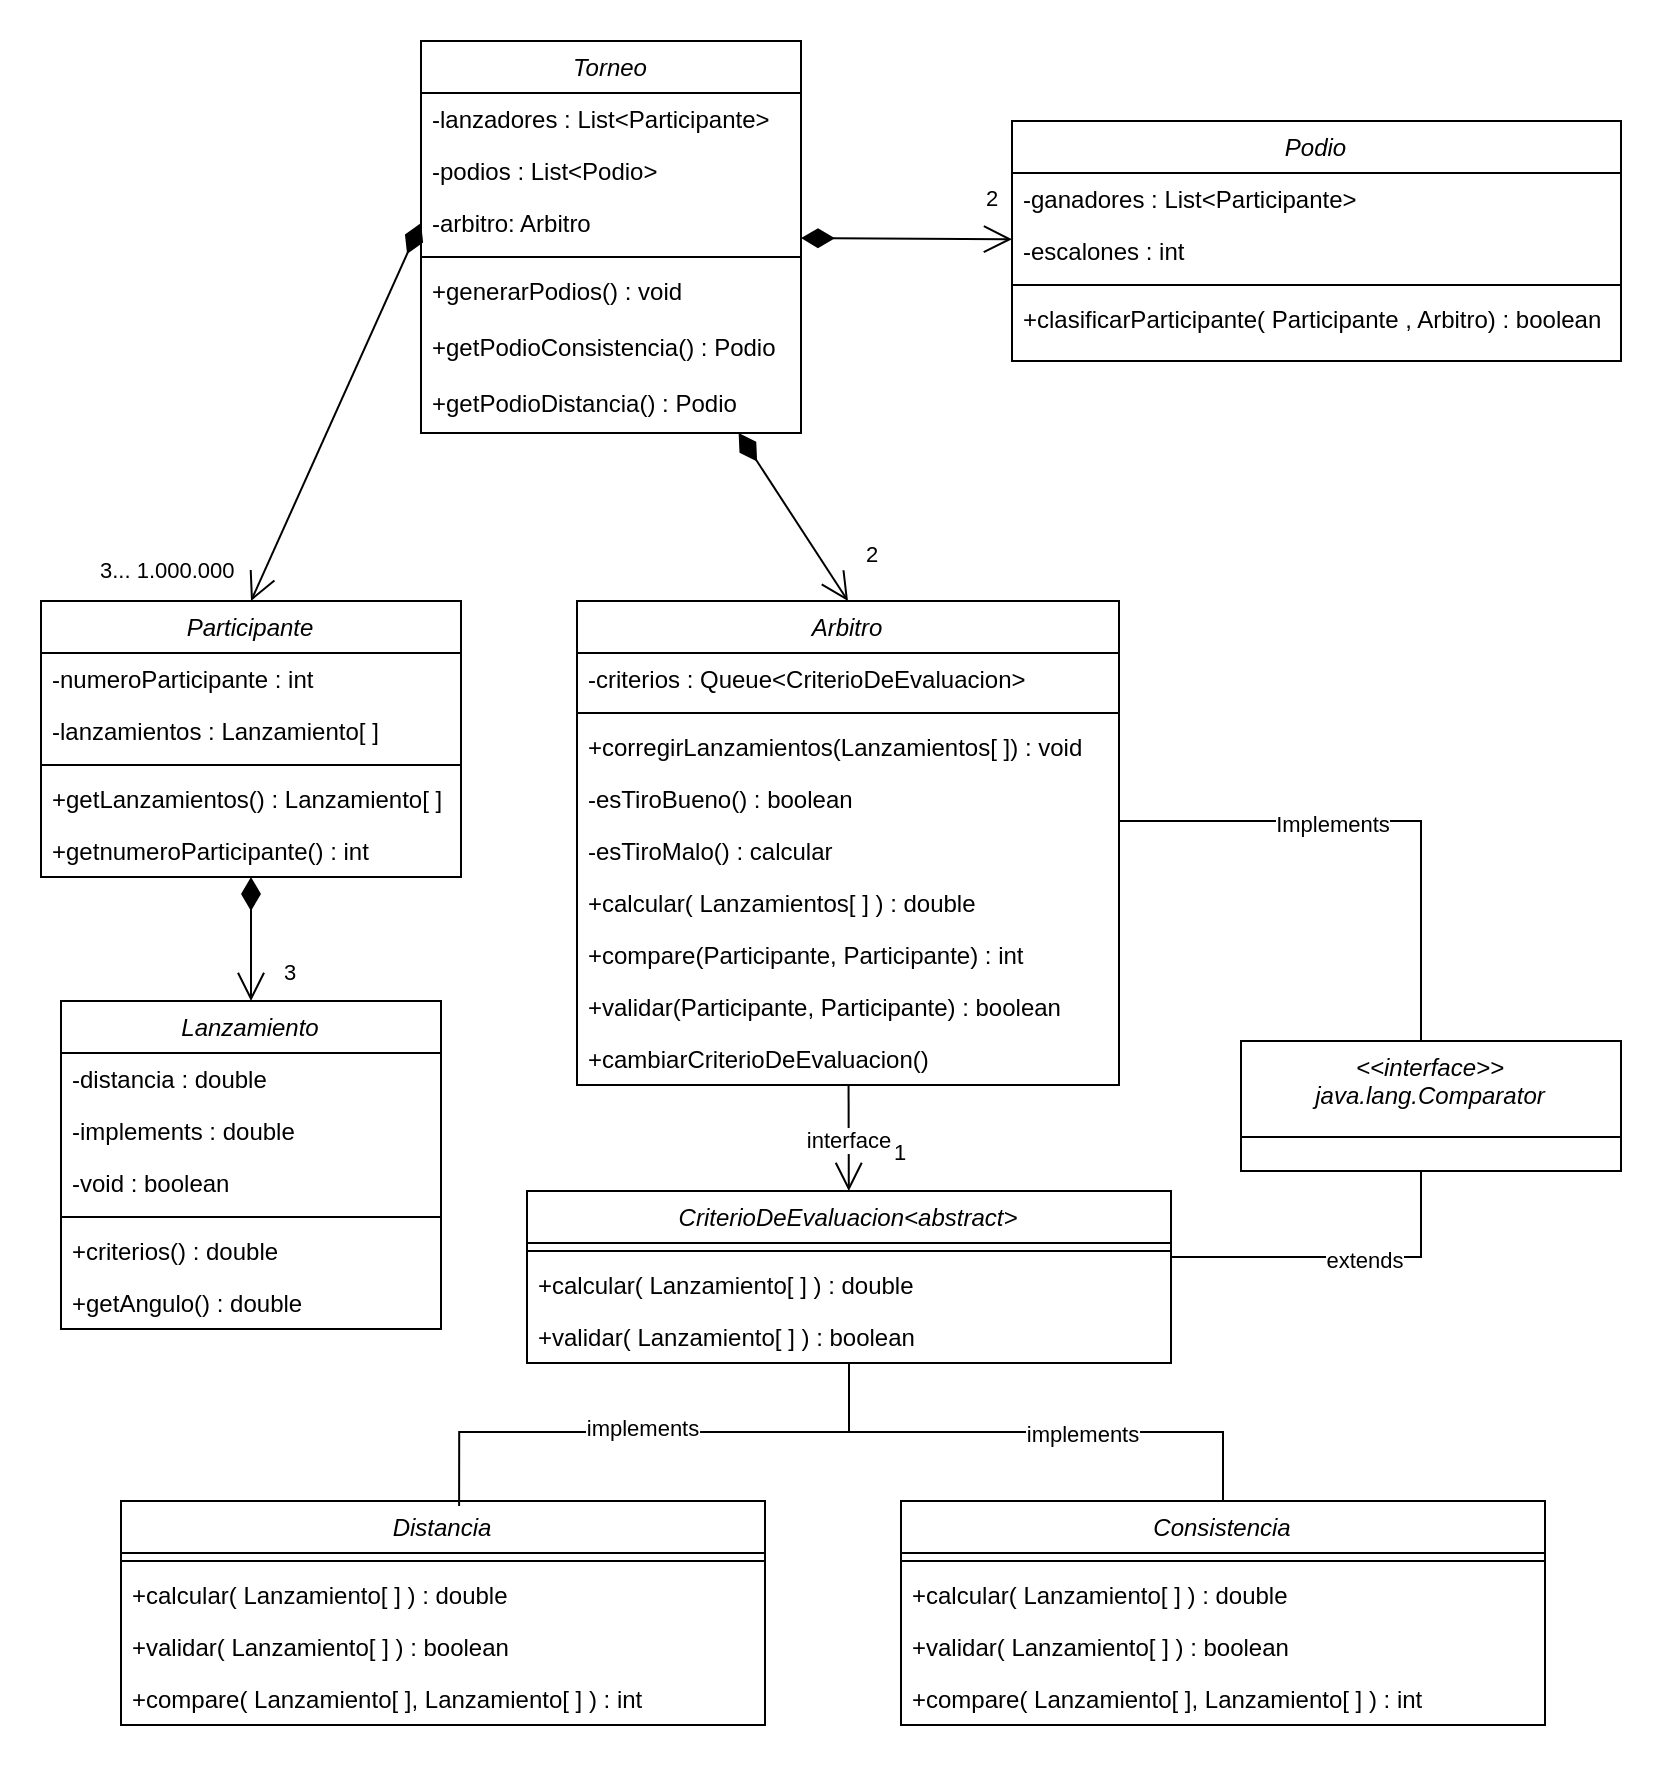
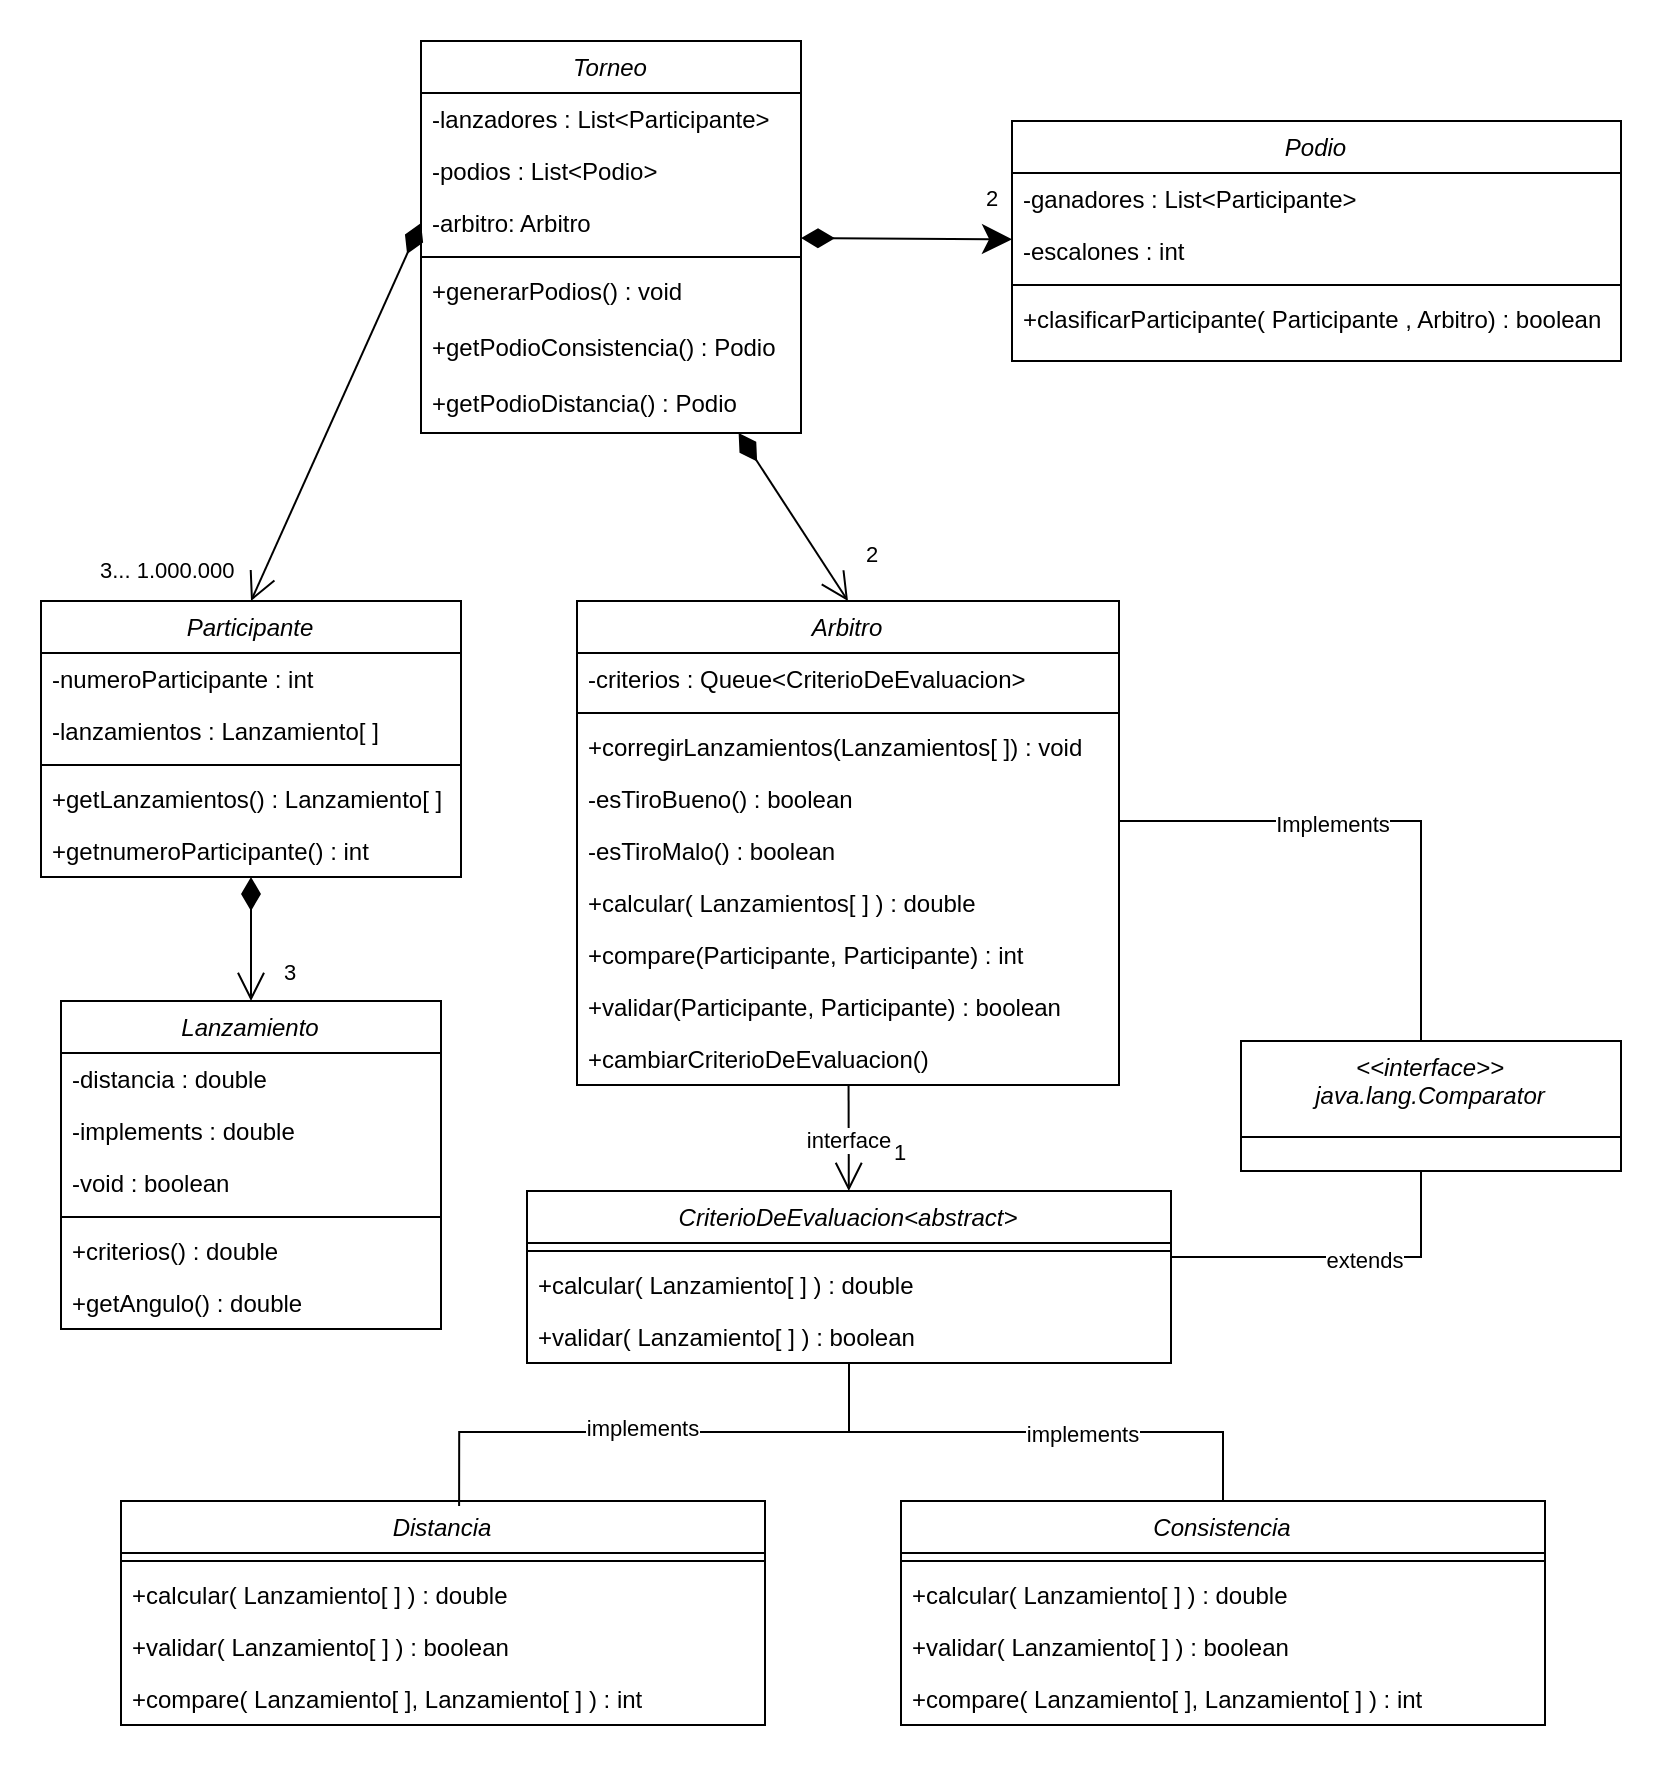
(995, 239) -> (988, 239)
(727, 852) -> (724, 852)
